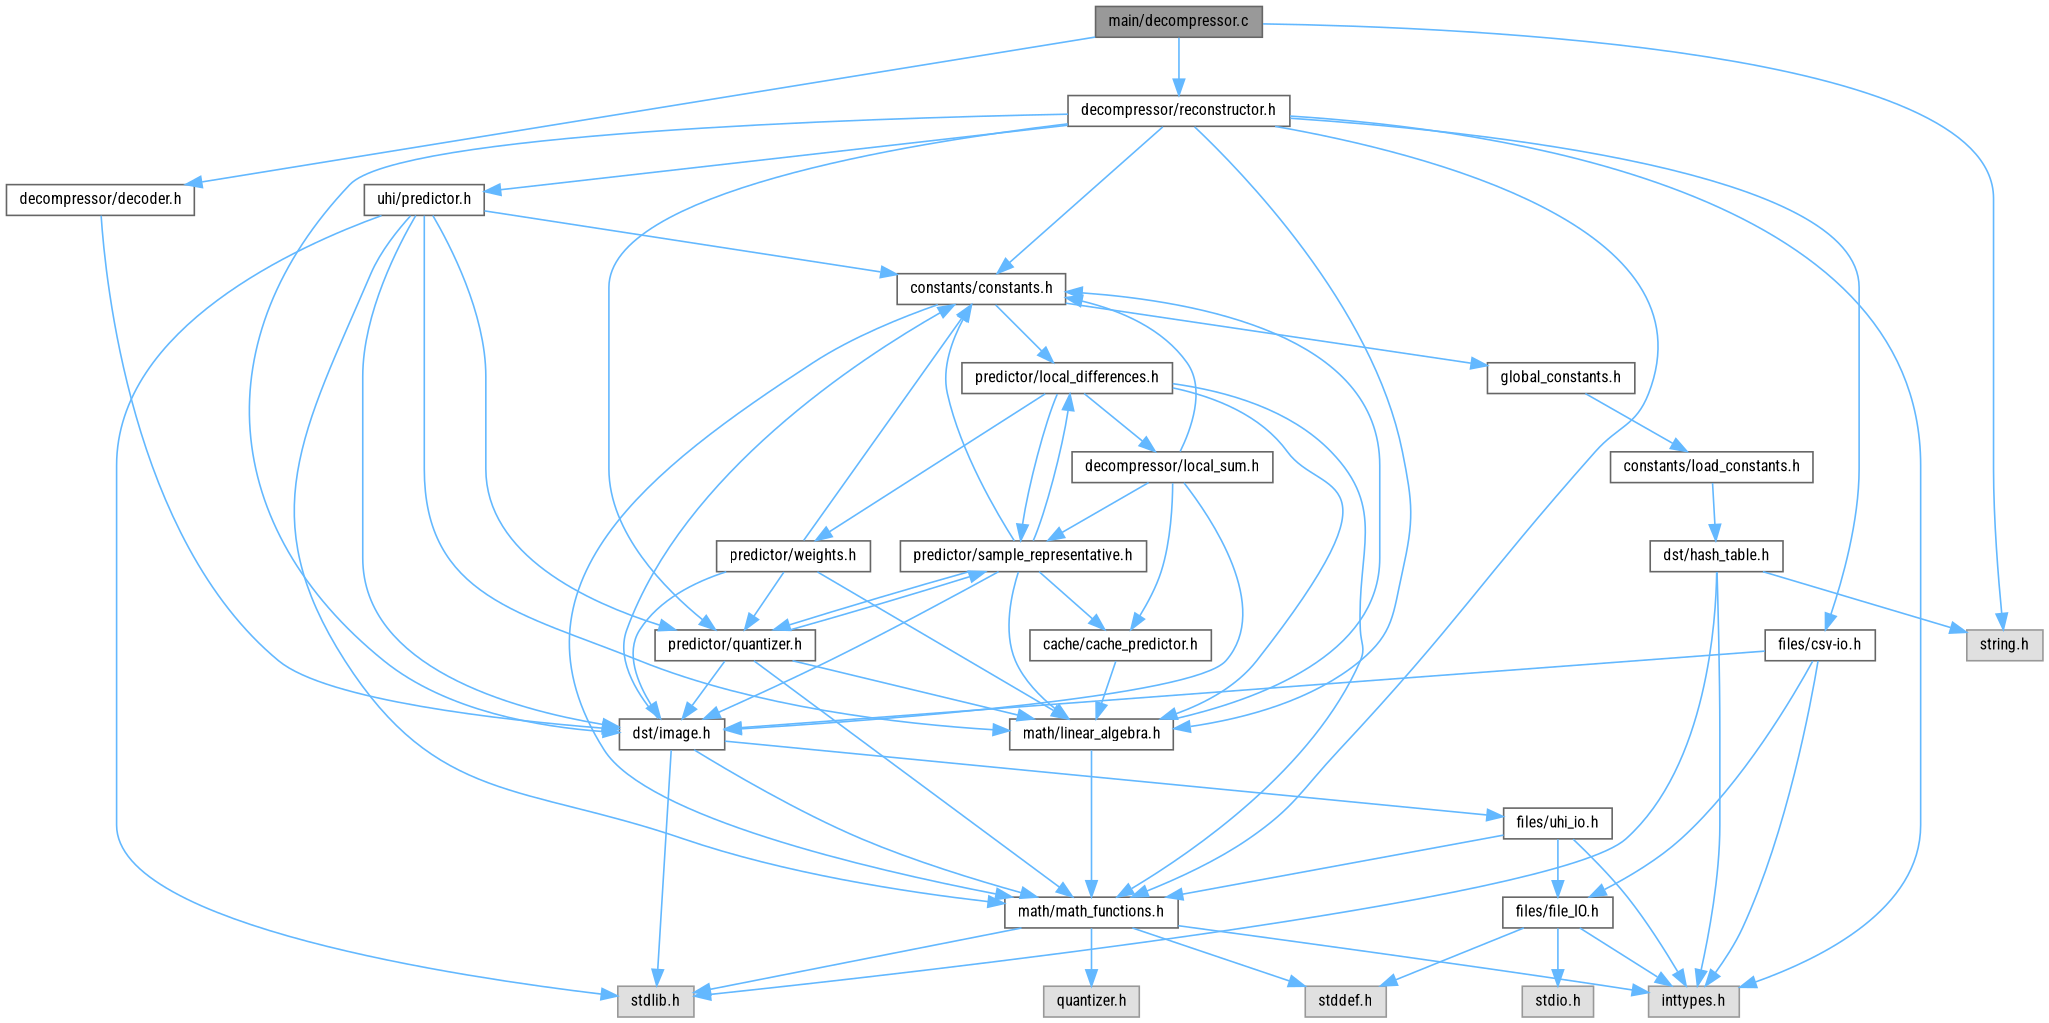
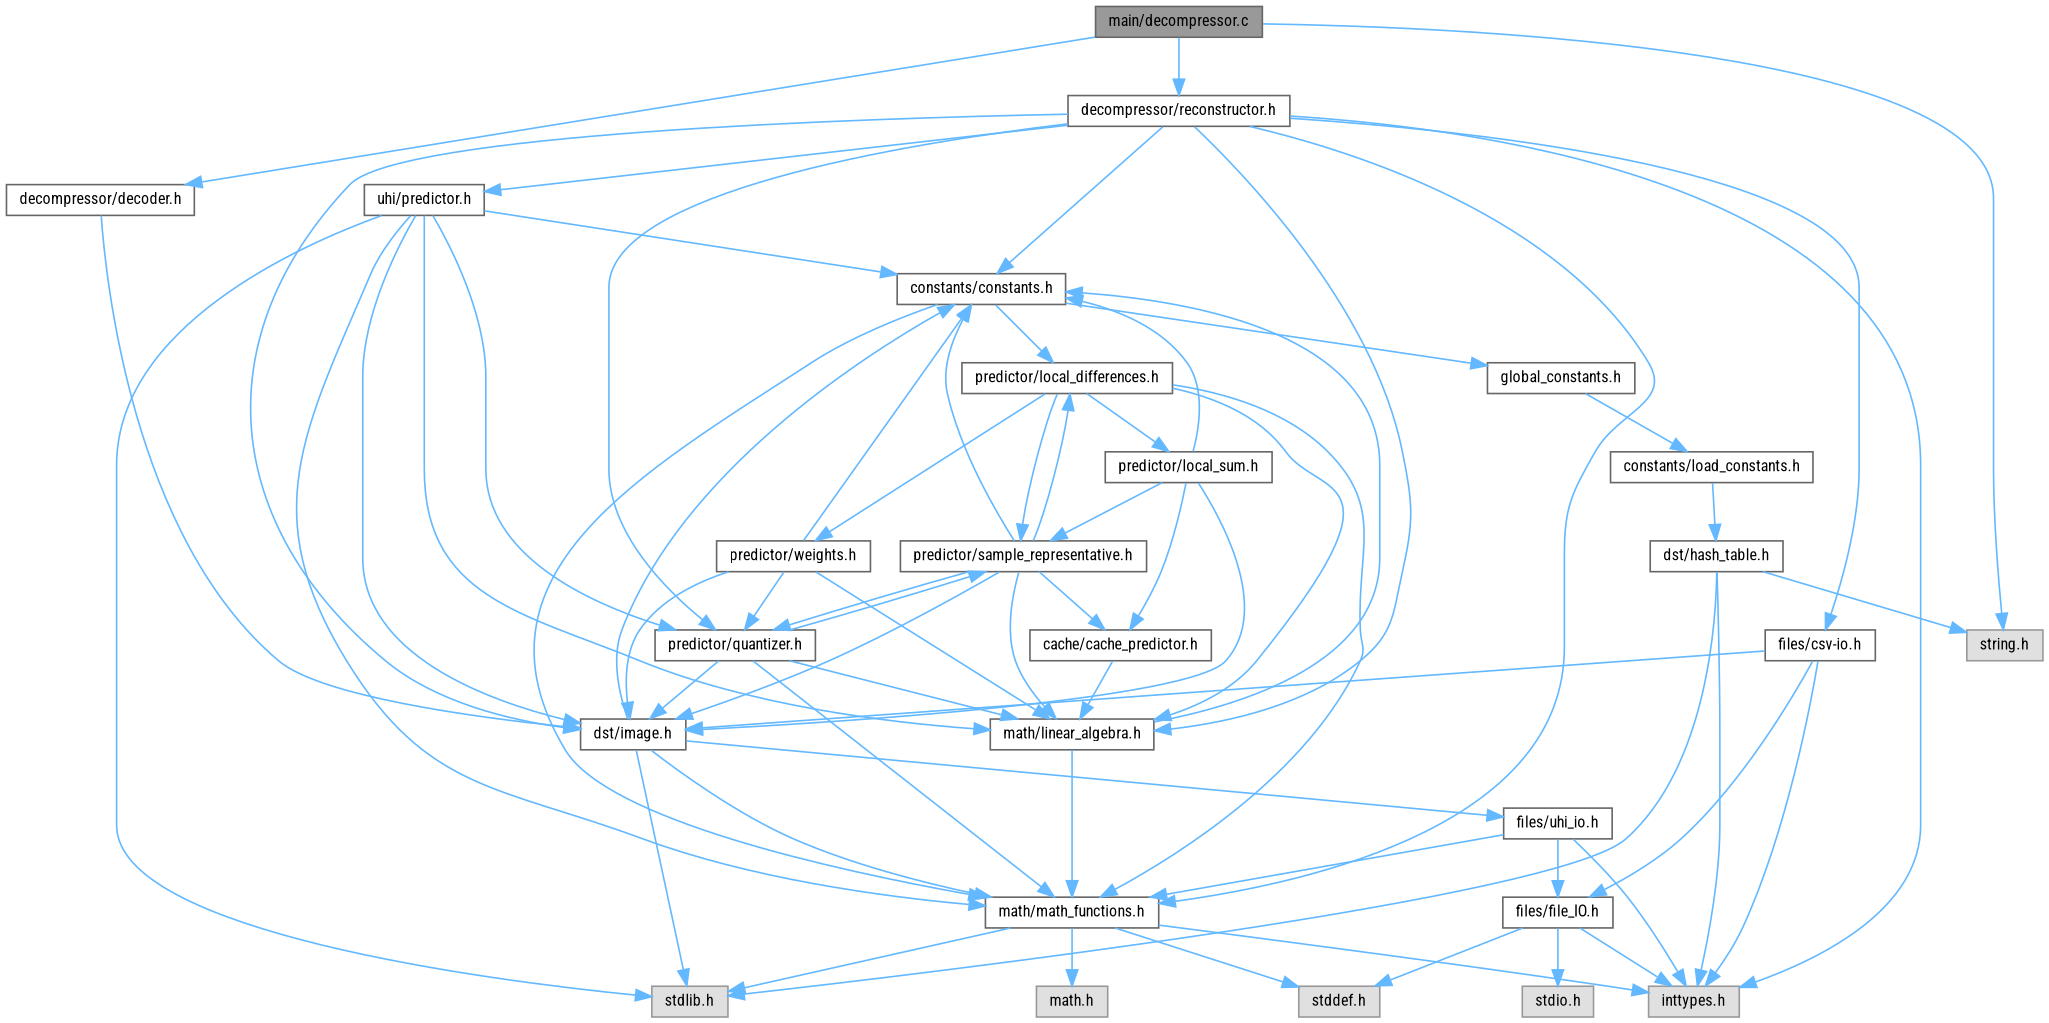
(1172, 467) -> (1189, 467)
(1092, 1002) -> (1072, 1002)
